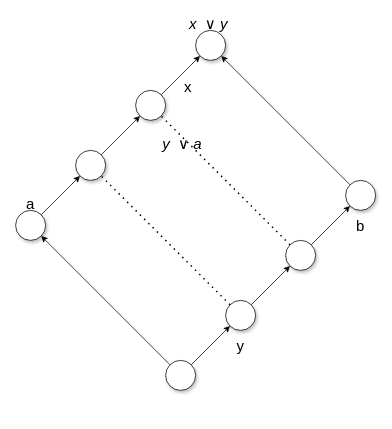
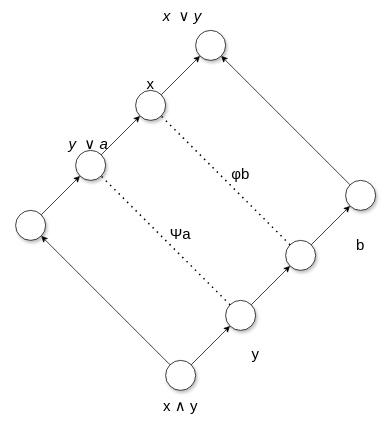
(210, 23) -> (184, 15)
(188, 87) -> (150, 83)
(184, 143) -> (90, 143)
none -> (240, 173)
(30, 203) -> none
(360, 225) -> (360, 244)
none -> (180, 233)
(240, 345) -> (255, 353)
none -> (180, 405)
